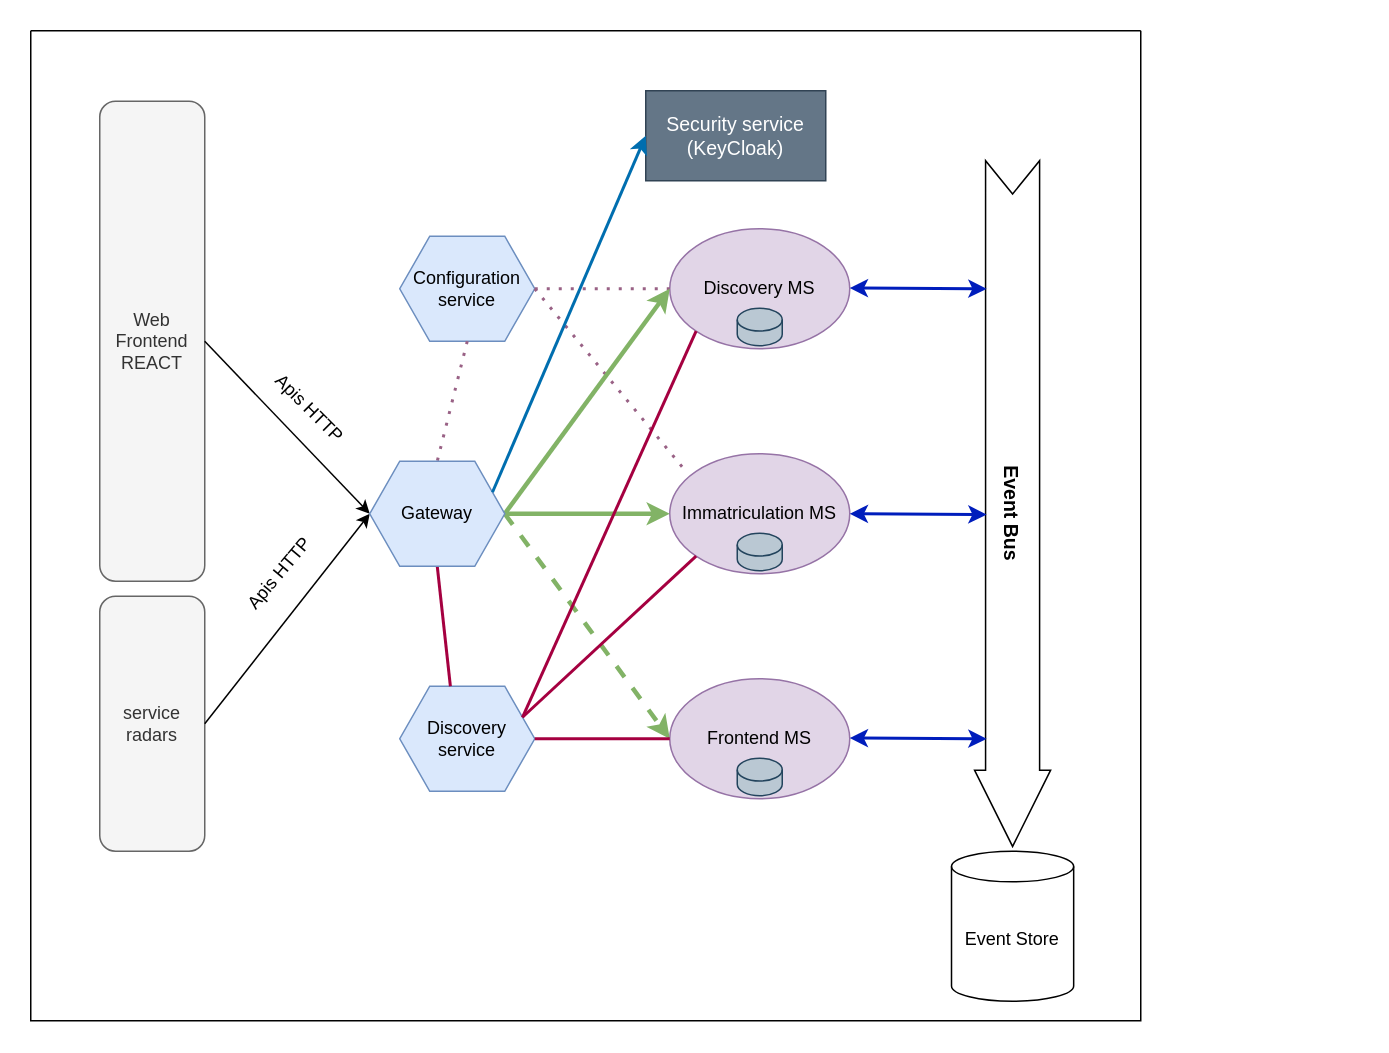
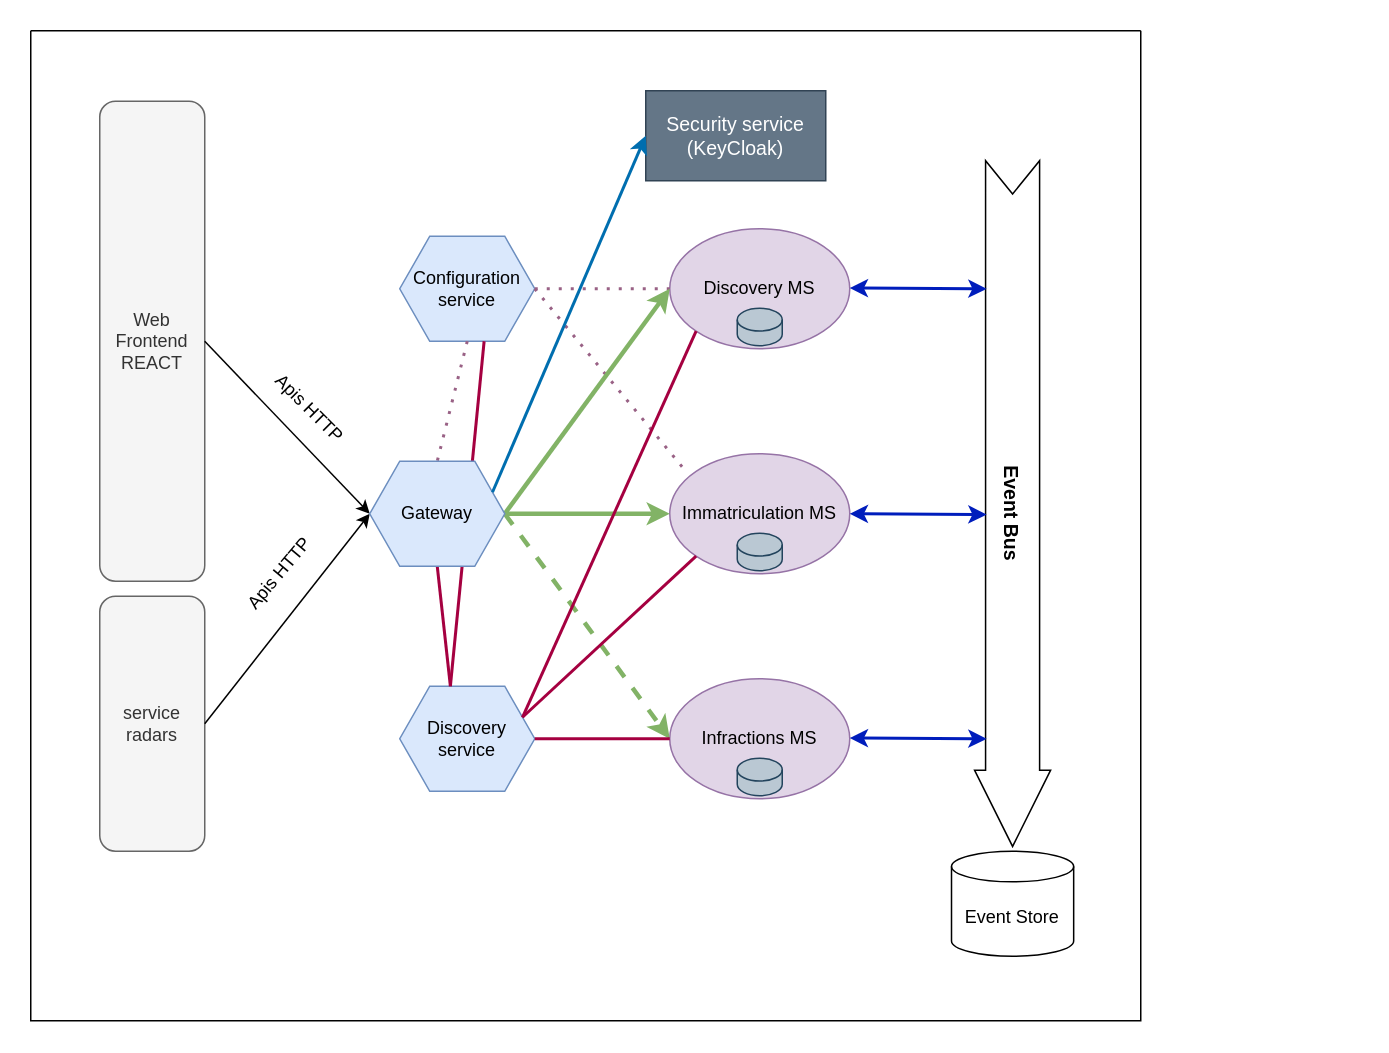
none -> (478, 401)
(760, 739) -> (760, 739)
(1013, 926) -> (1013, 904)
